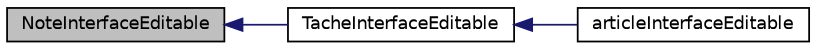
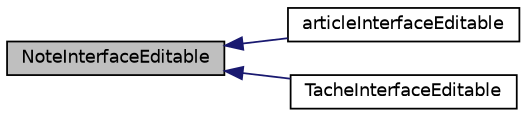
(555, 25) -> (265, 41)
